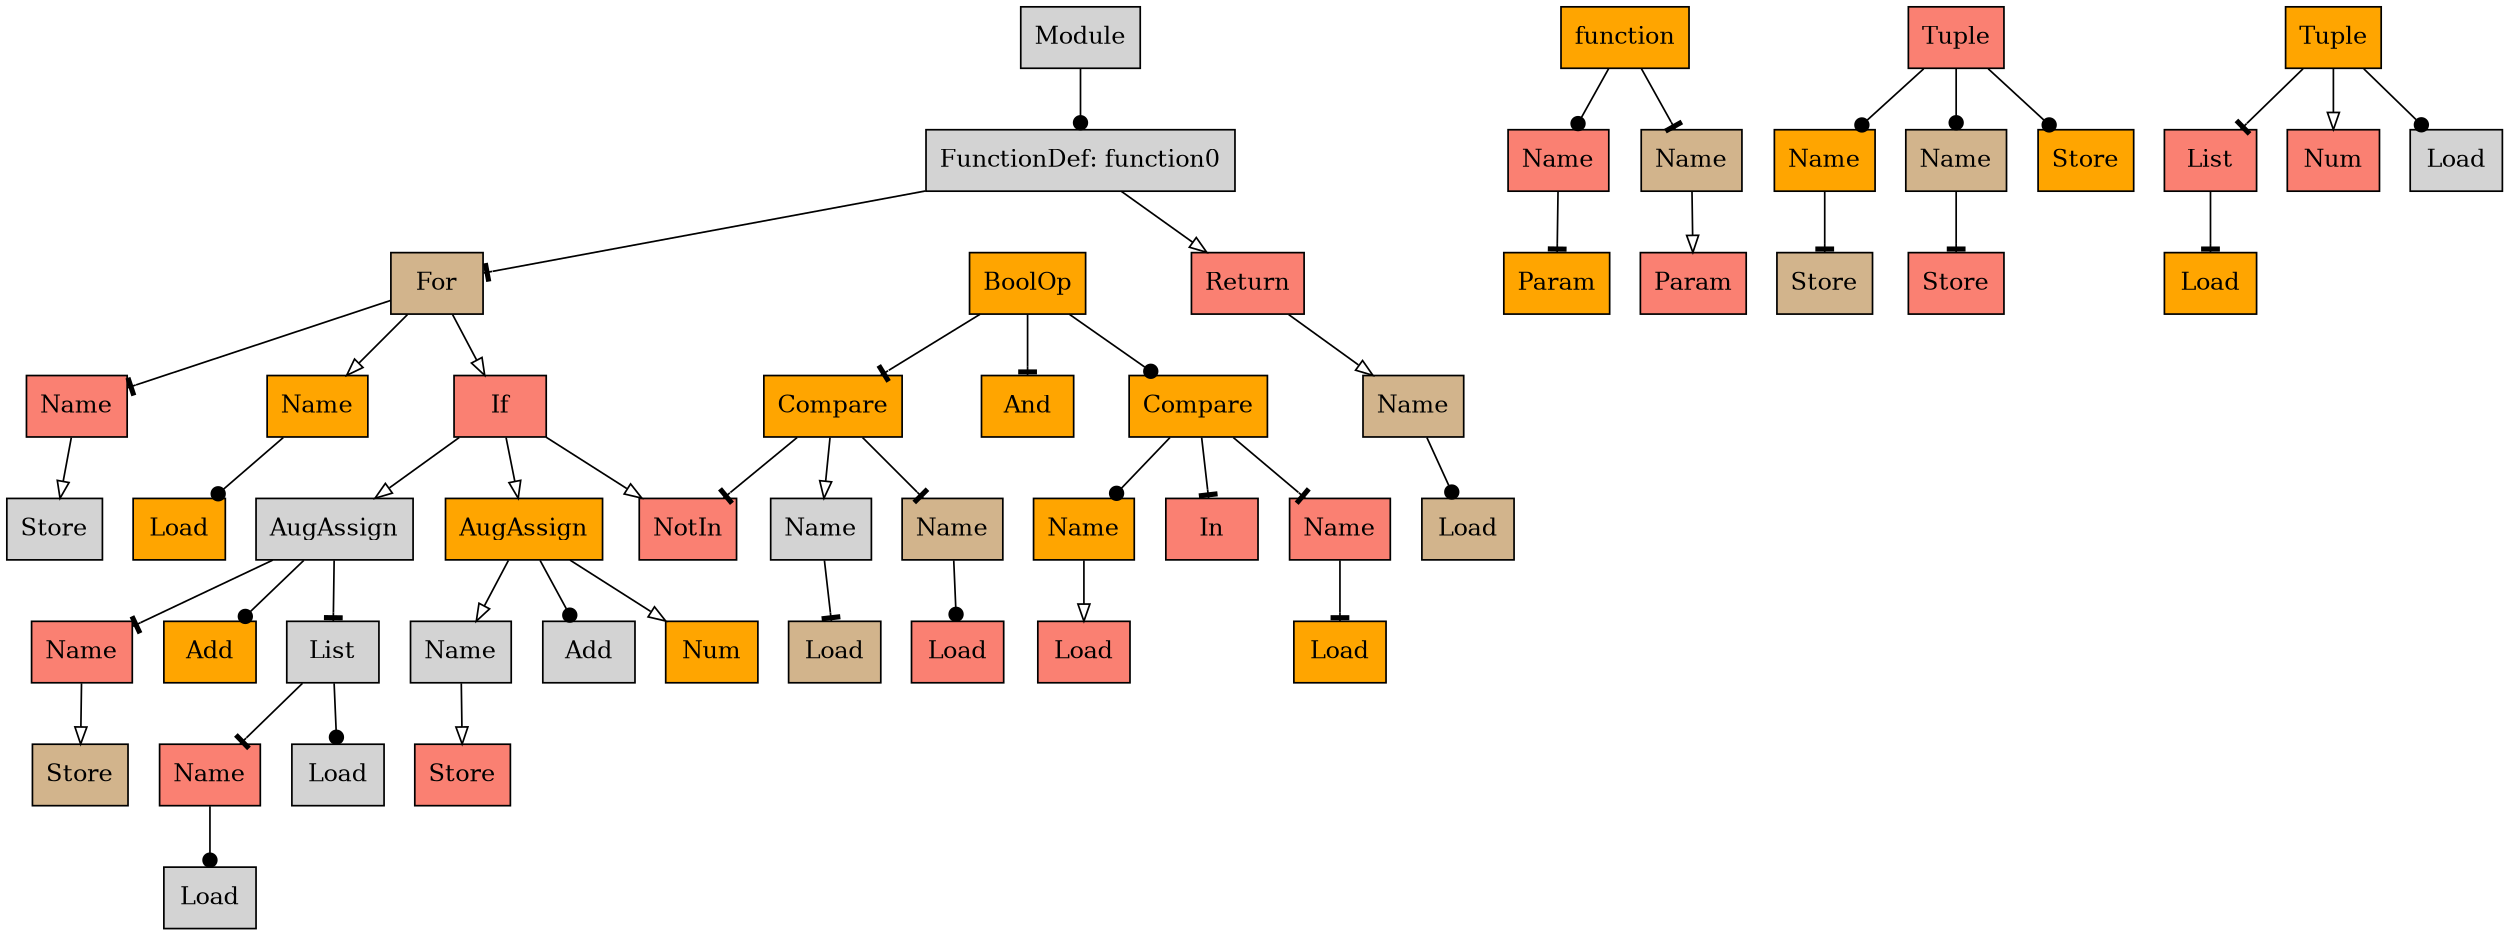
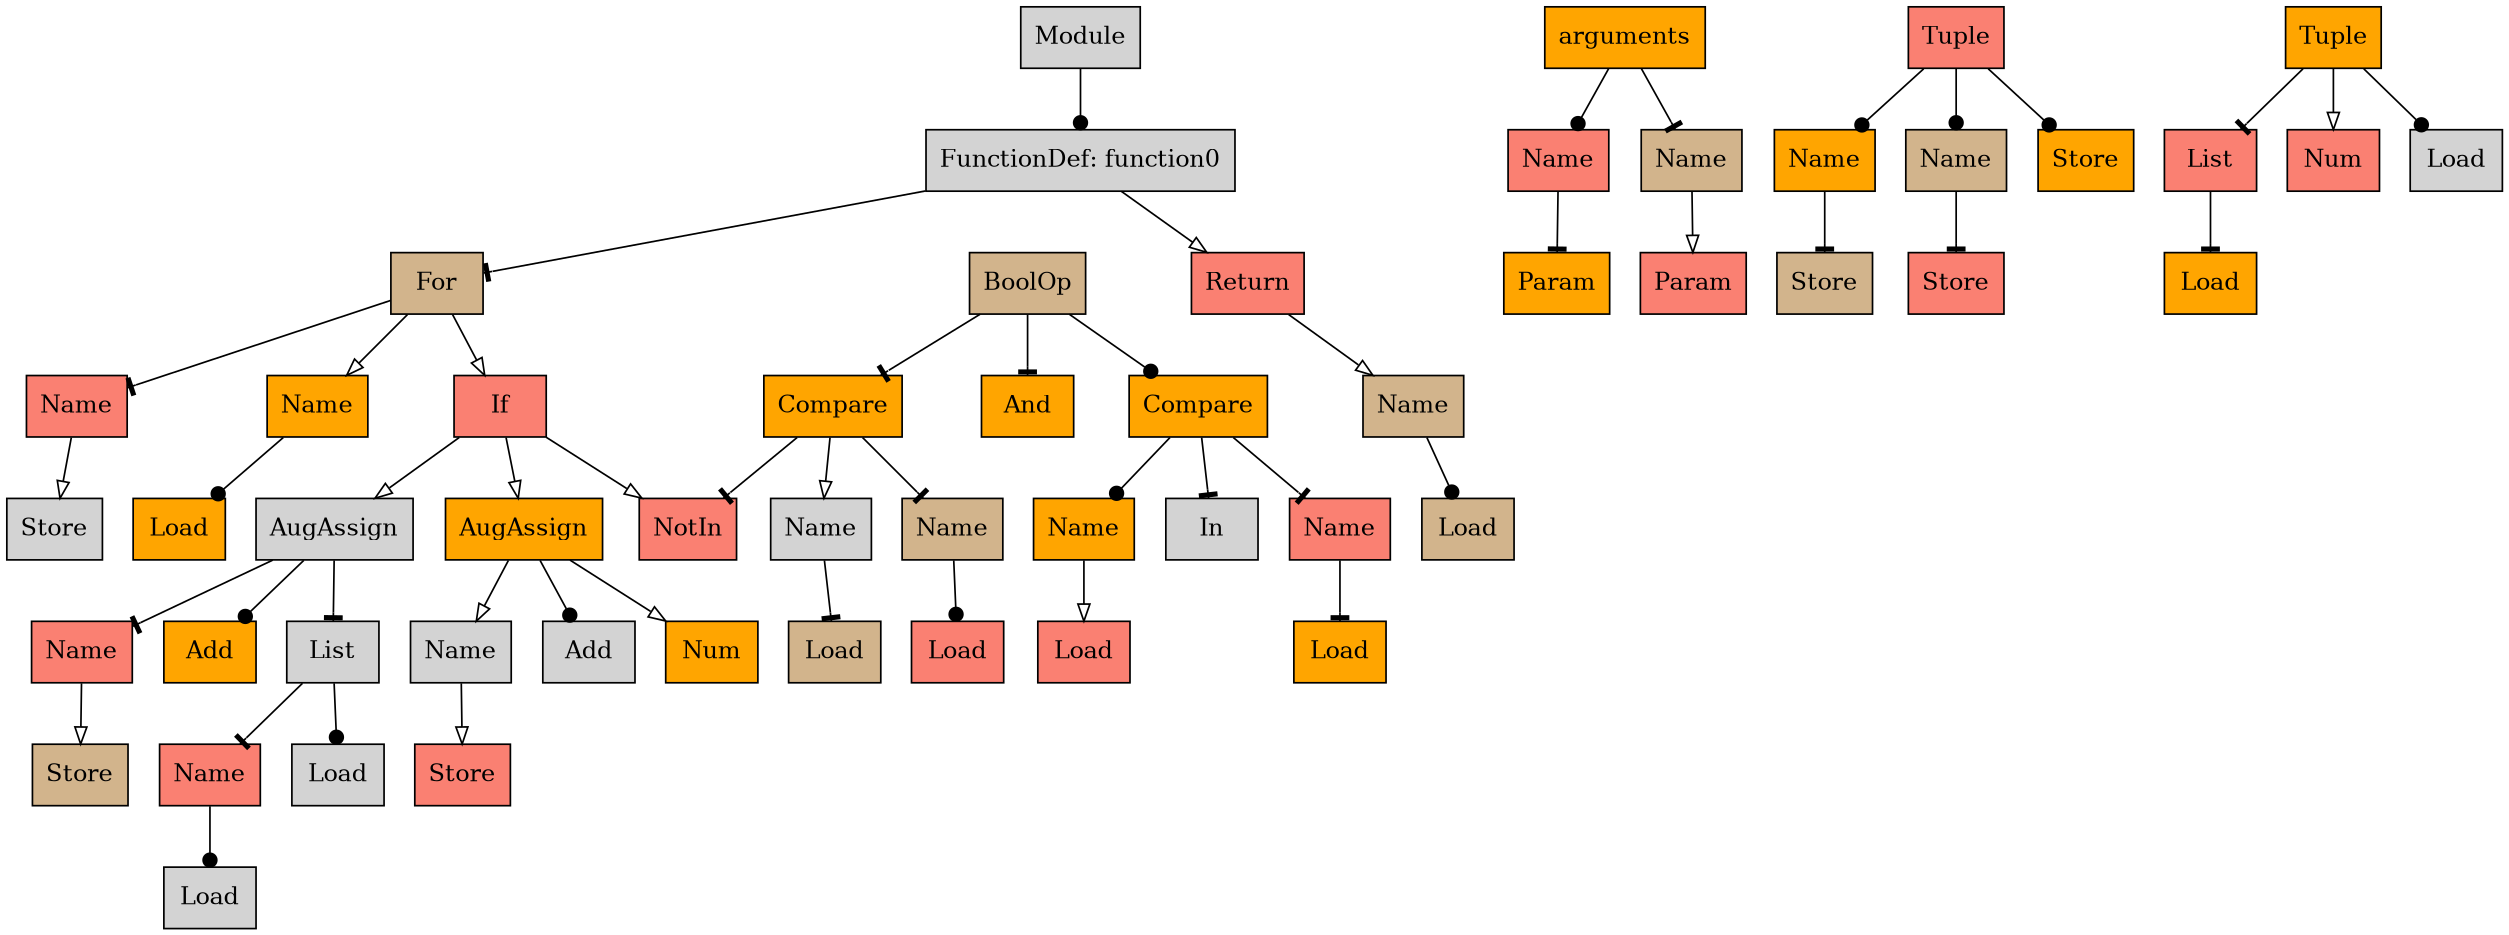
(1625, 38) -> (1625, 38)
(1028, 283) -> (1028, 283)
(1212, 529) -> (1212, 529)
